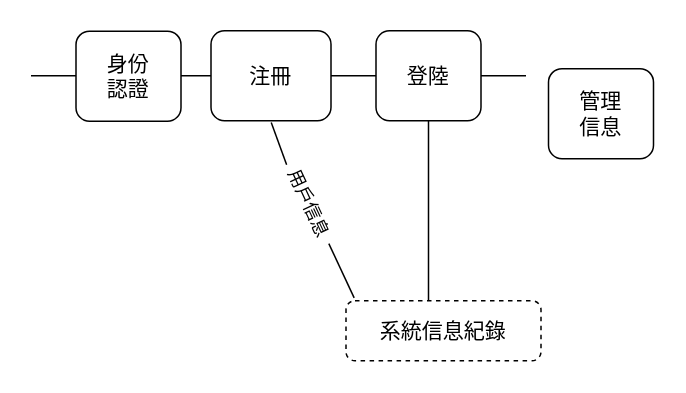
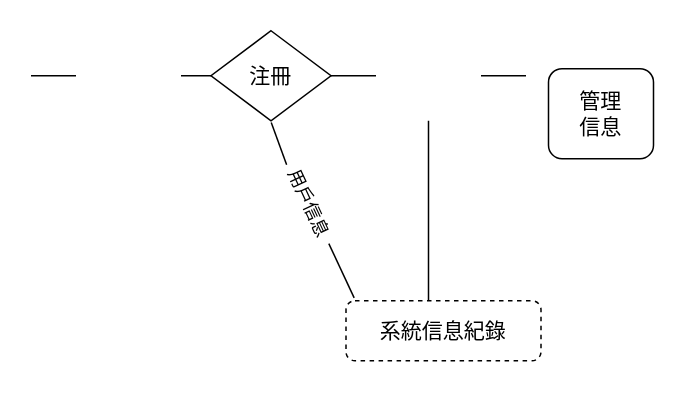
(128, 76) -> none
(271, 76) -> (271, 76)
(428, 76) -> none
